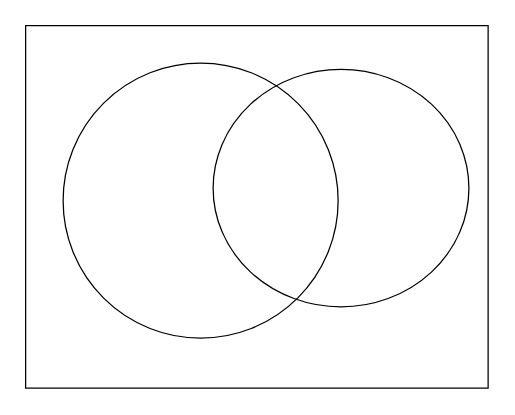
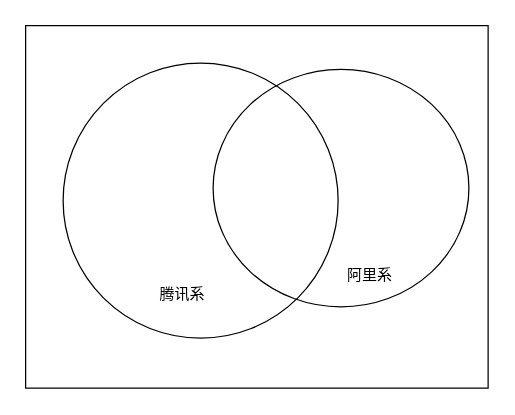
none -> (369, 276)
none -> (182, 294)
